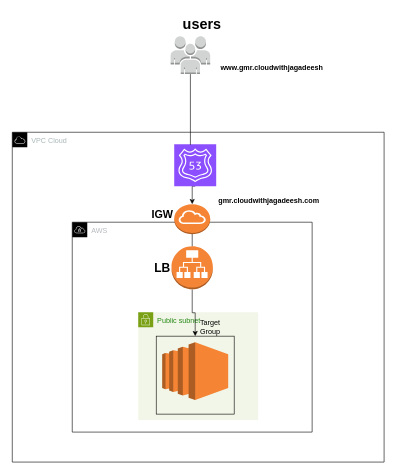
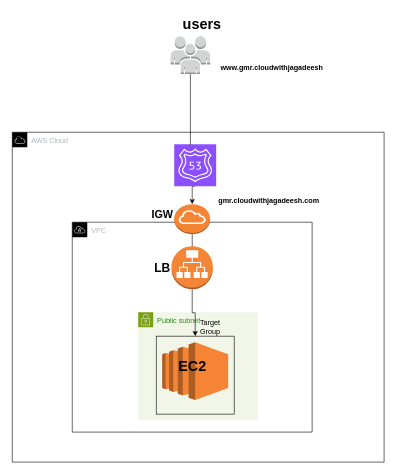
(48, 141) -> (48, 141)
(98, 231) -> (98, 231)
none -> (192, 366)
